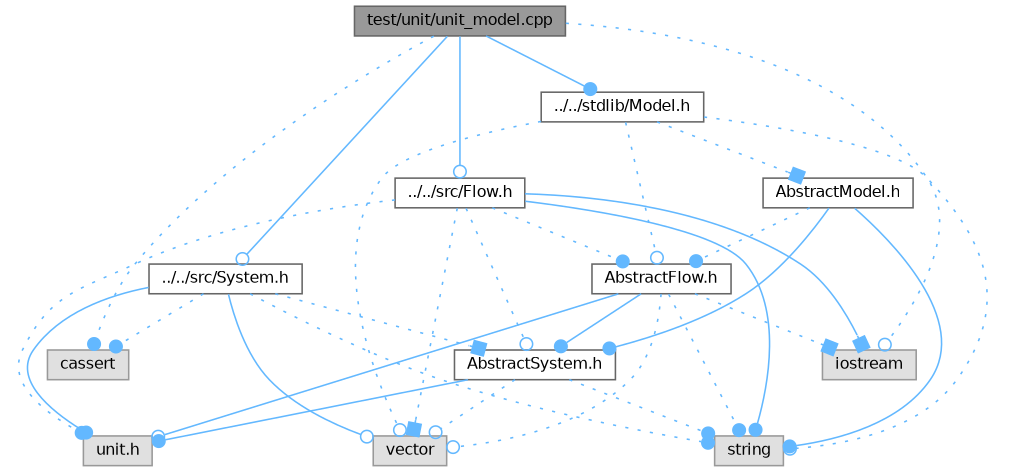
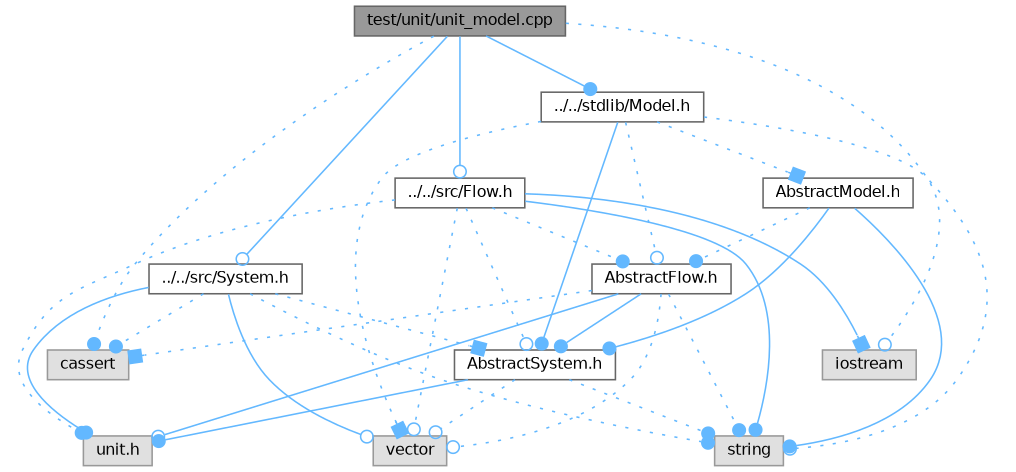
(363, 217) -> (363, 217)
none -> (581, 230)
(436, 314) -> (434, 325)
(758, 319) -> (346, 326)
